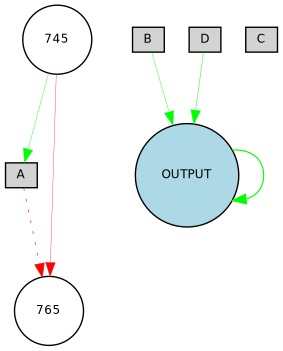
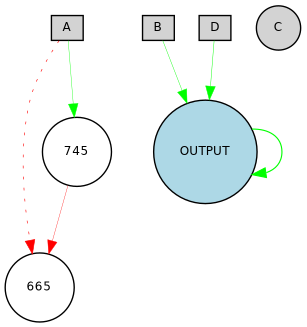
(262, 40) -> (279, 28)
(38, 111) -> (71, 72)
(49, 311) -> (40, 287)
